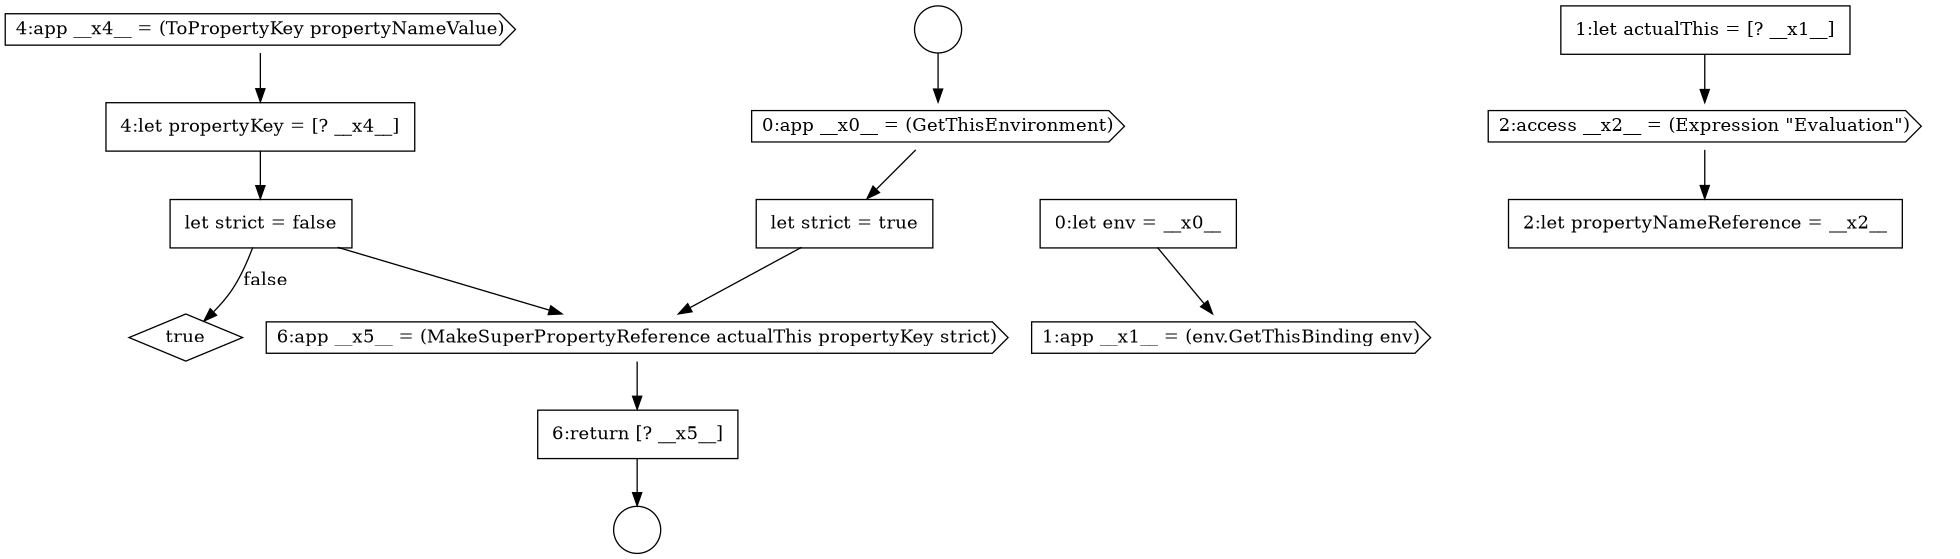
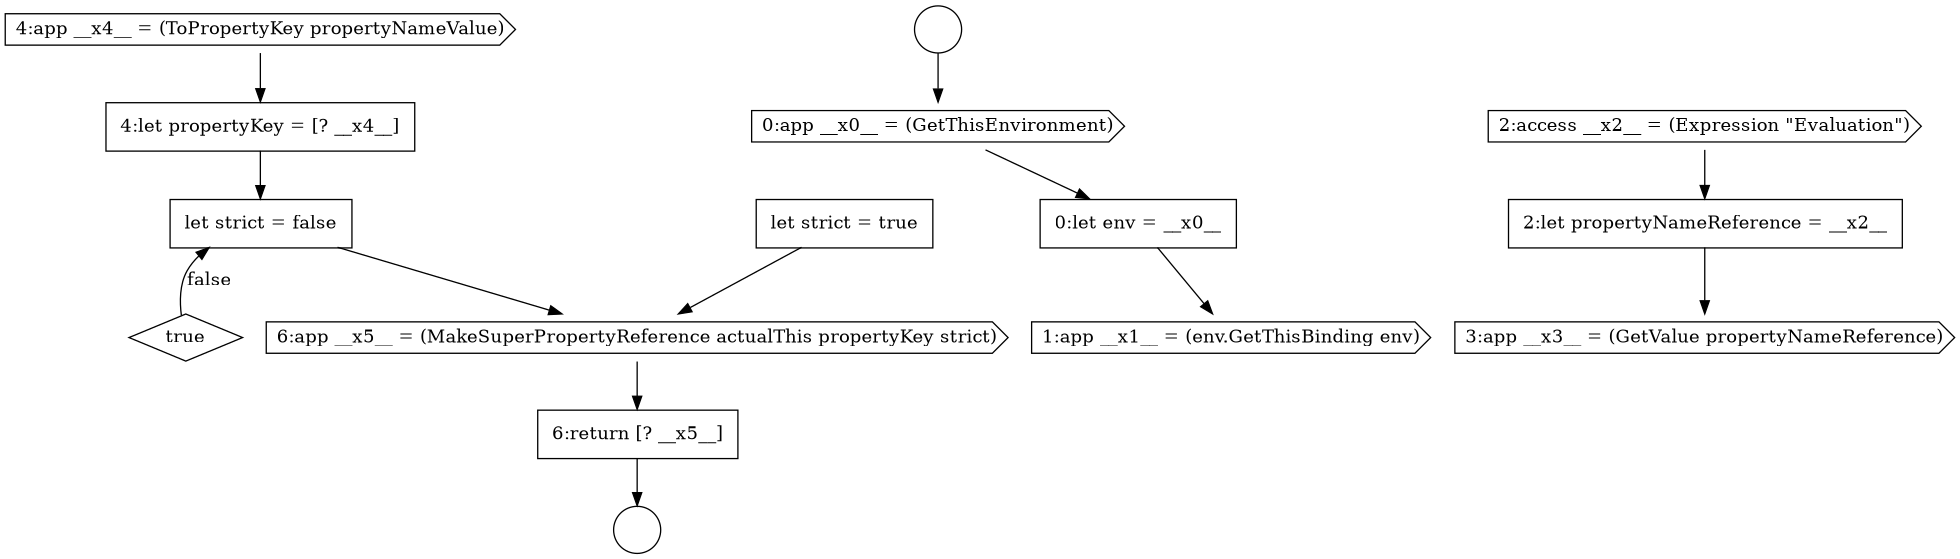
(1705, 29) -> none
(896, 169) -> (1032, 172)
(237, 282) -> (182, 283)
none -> (1705, 338)
